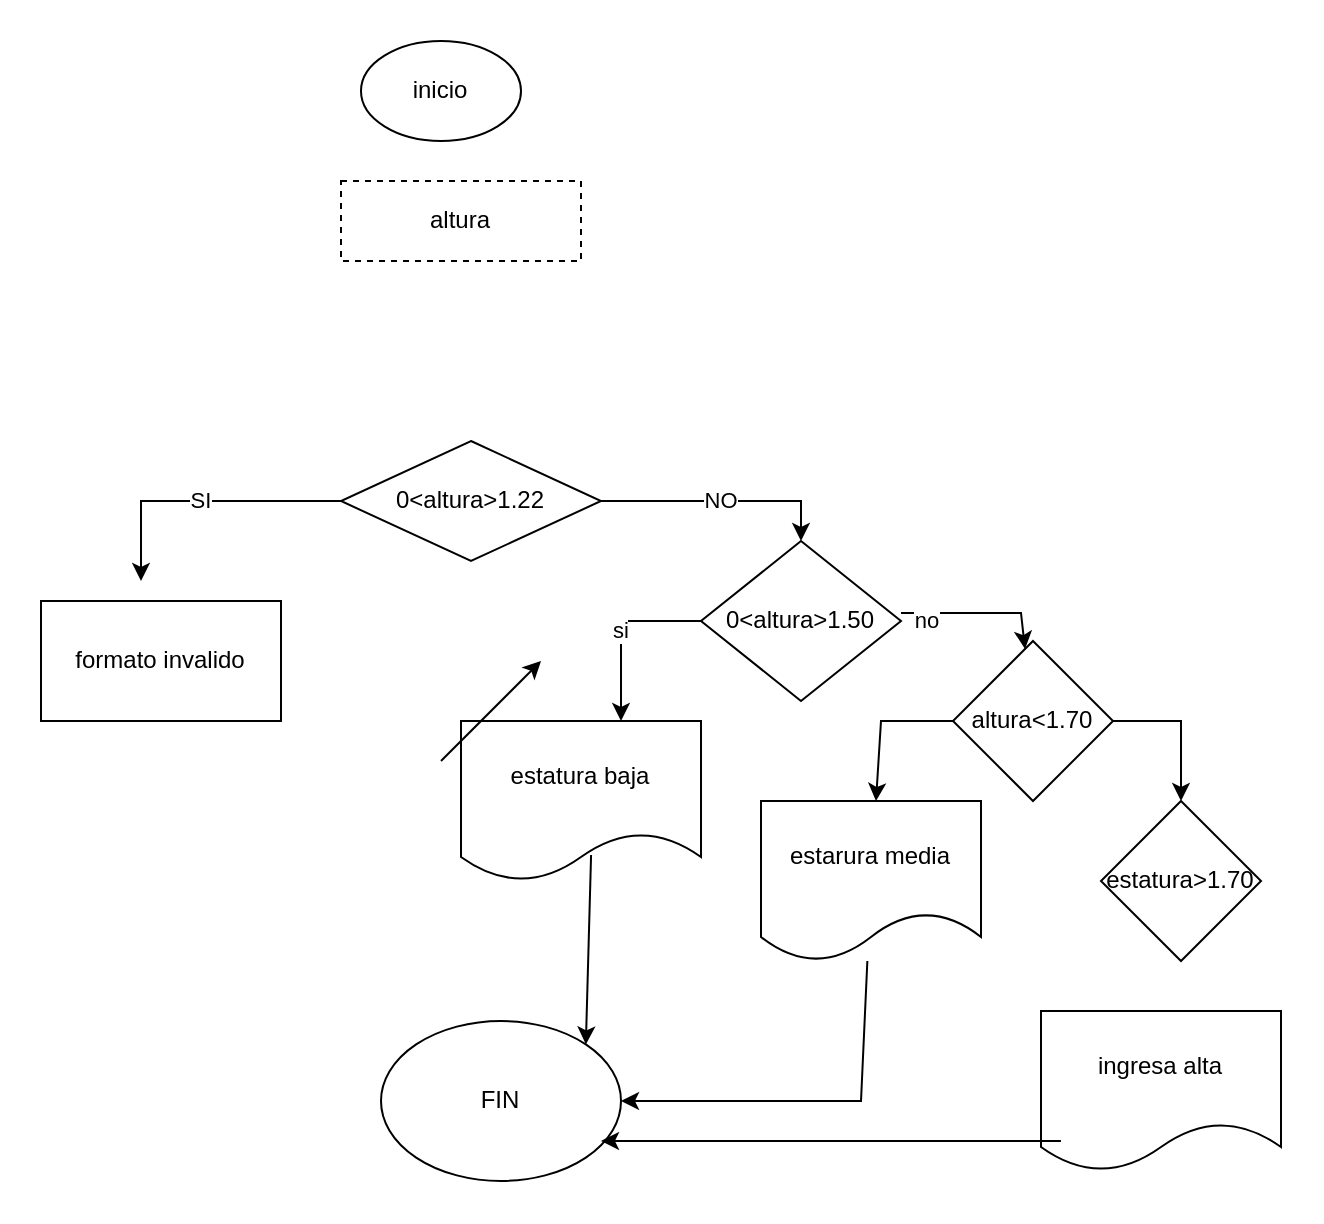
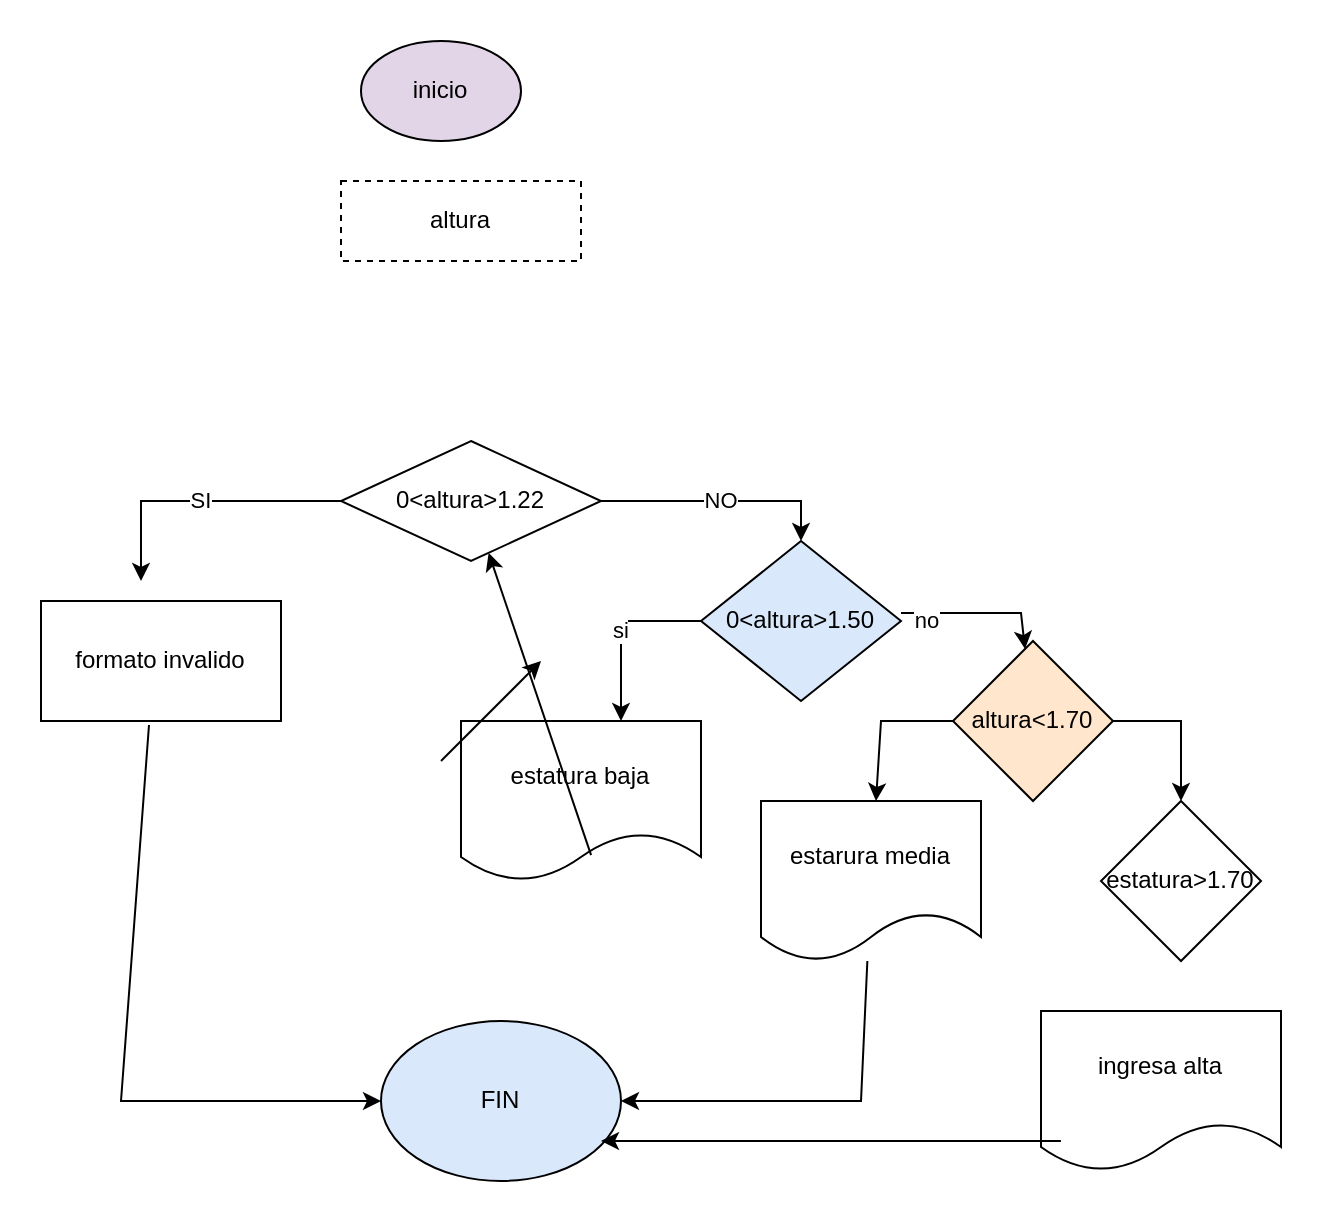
(441, 91) -> (441, 91)
(801, 621) -> (801, 621)
(1033, 721) -> (1033, 721)
(589, 943) -> (542, 710)
none -> (126, 1036)
(501, 1101) -> (501, 1101)
